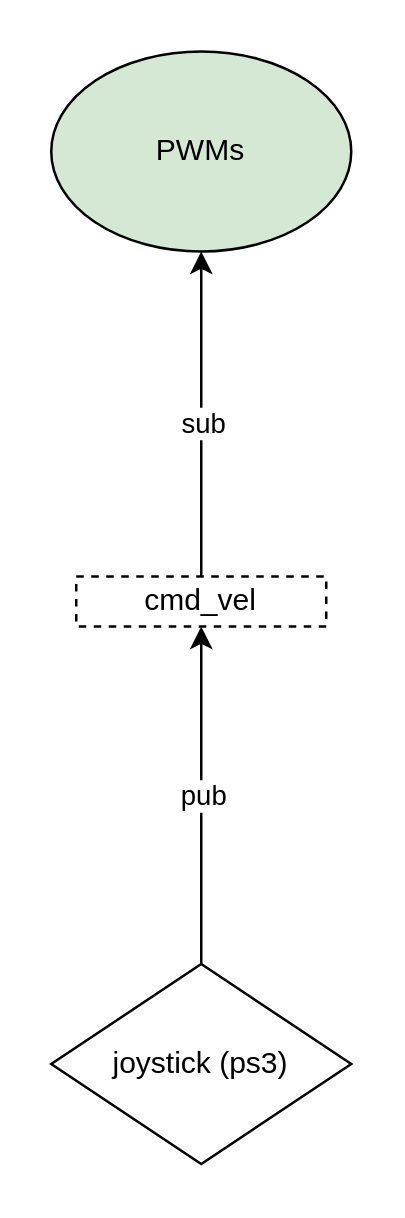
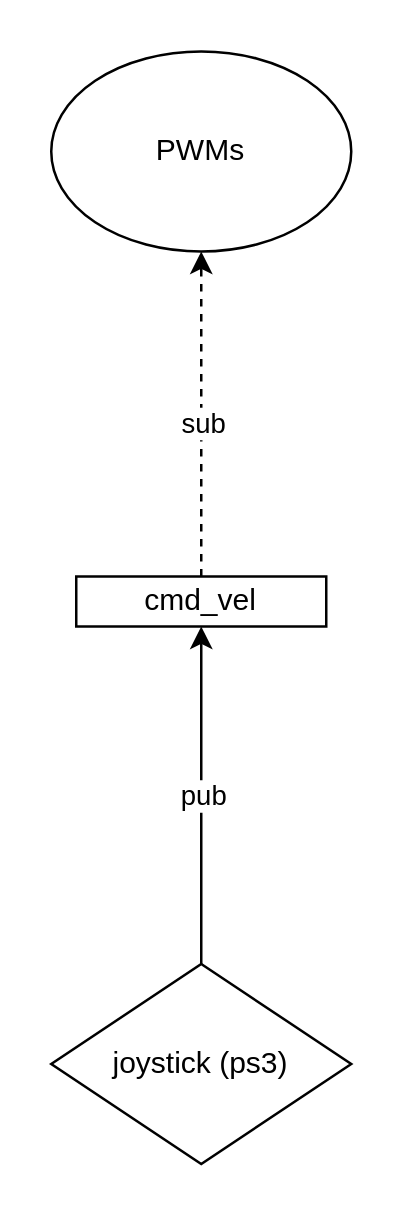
(201, 151) -> (201, 151)
(201, 505) -> (201, 505)
(201, 601) -> (201, 601)
